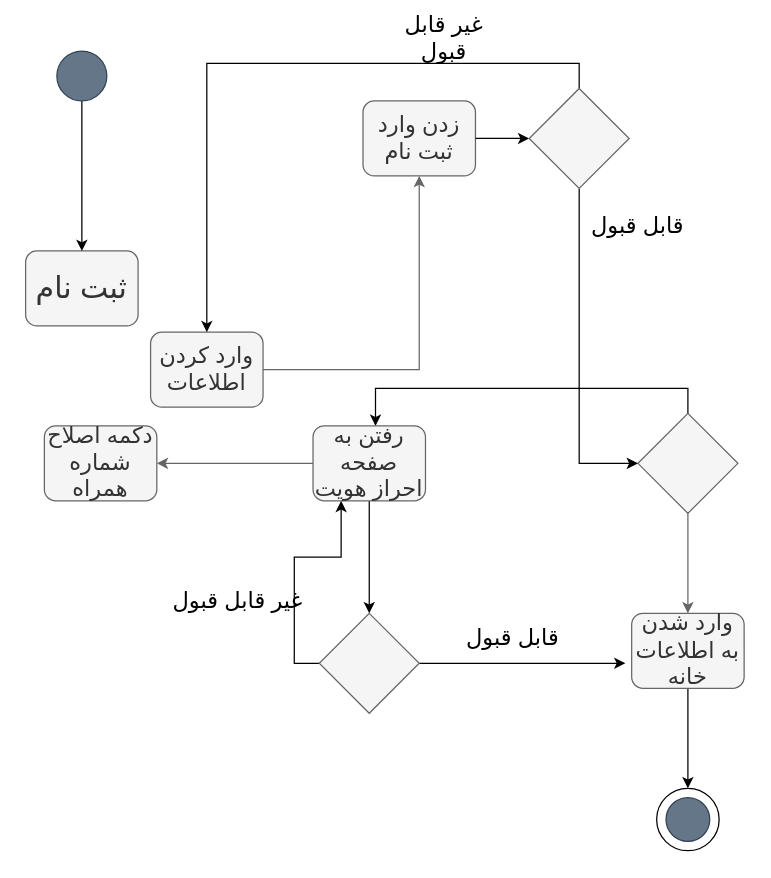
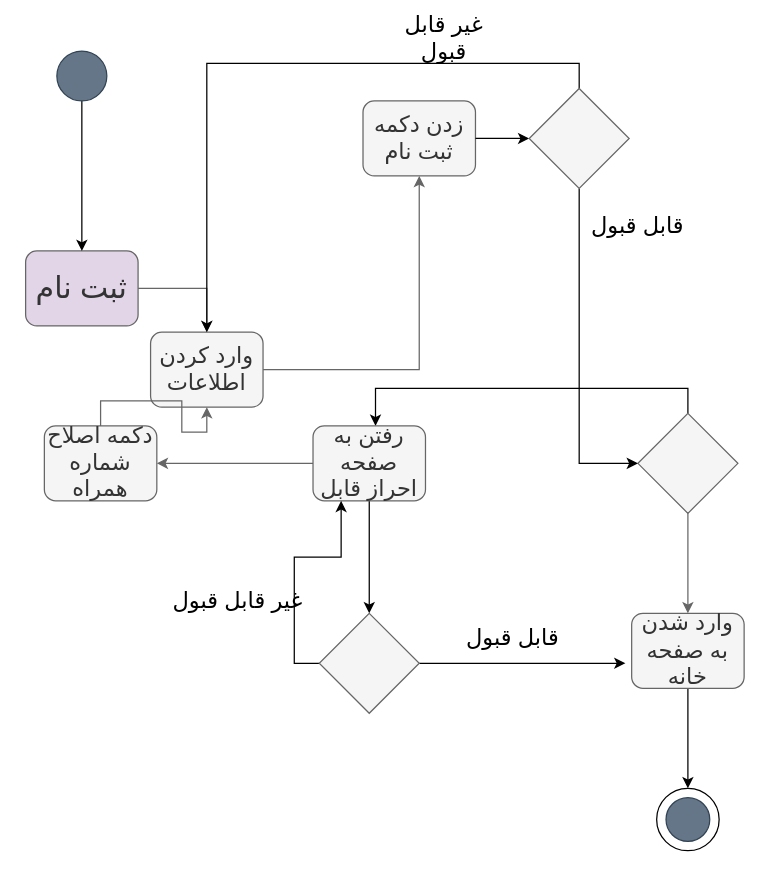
(419, 138) -> (419, 138)
(82, 288) -> (82, 288)
none -> (170, 288)
none -> (165, 401)
(369, 463) -> (369, 463)
(688, 651) -> (688, 651)
